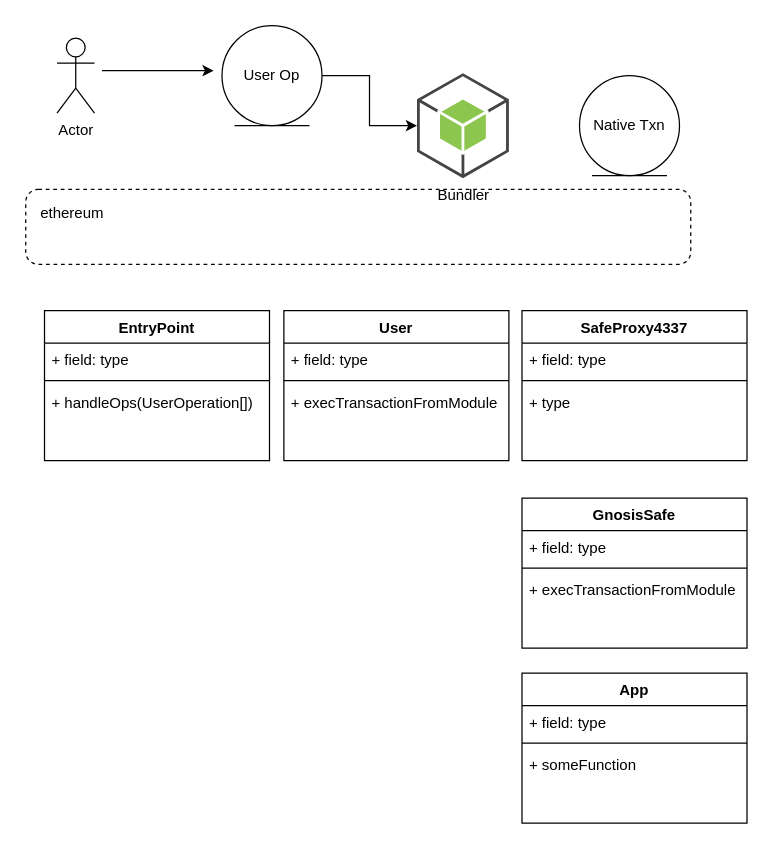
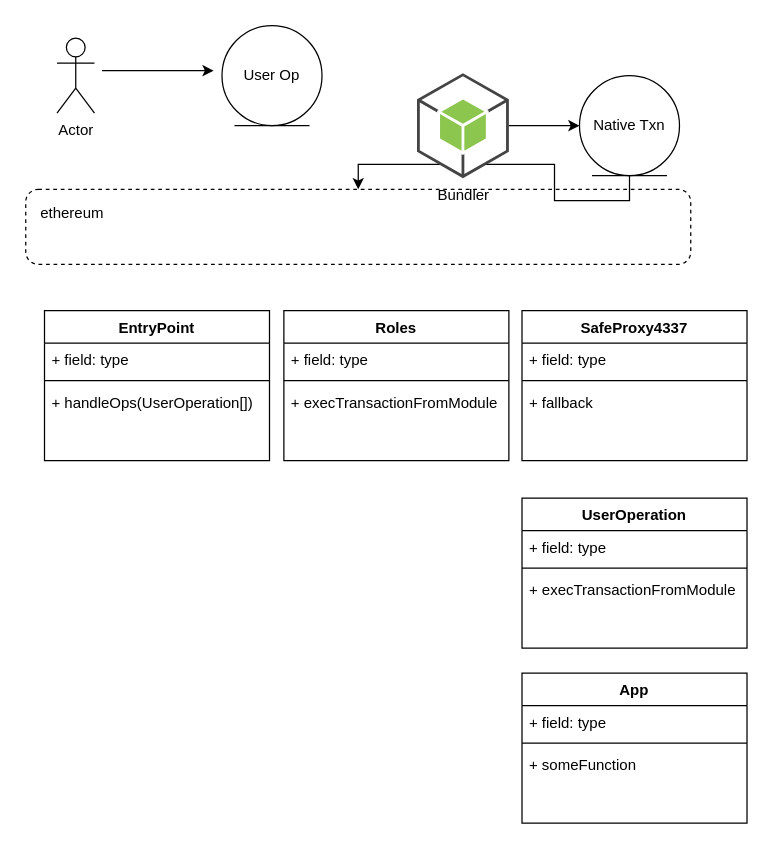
(369, 97) -> none
none -> (540, 126)
none -> (554, 198)
(396, 328) -> (396, 328)
(554, 403) -> (567, 403)
(634, 515) -> (634, 515)
